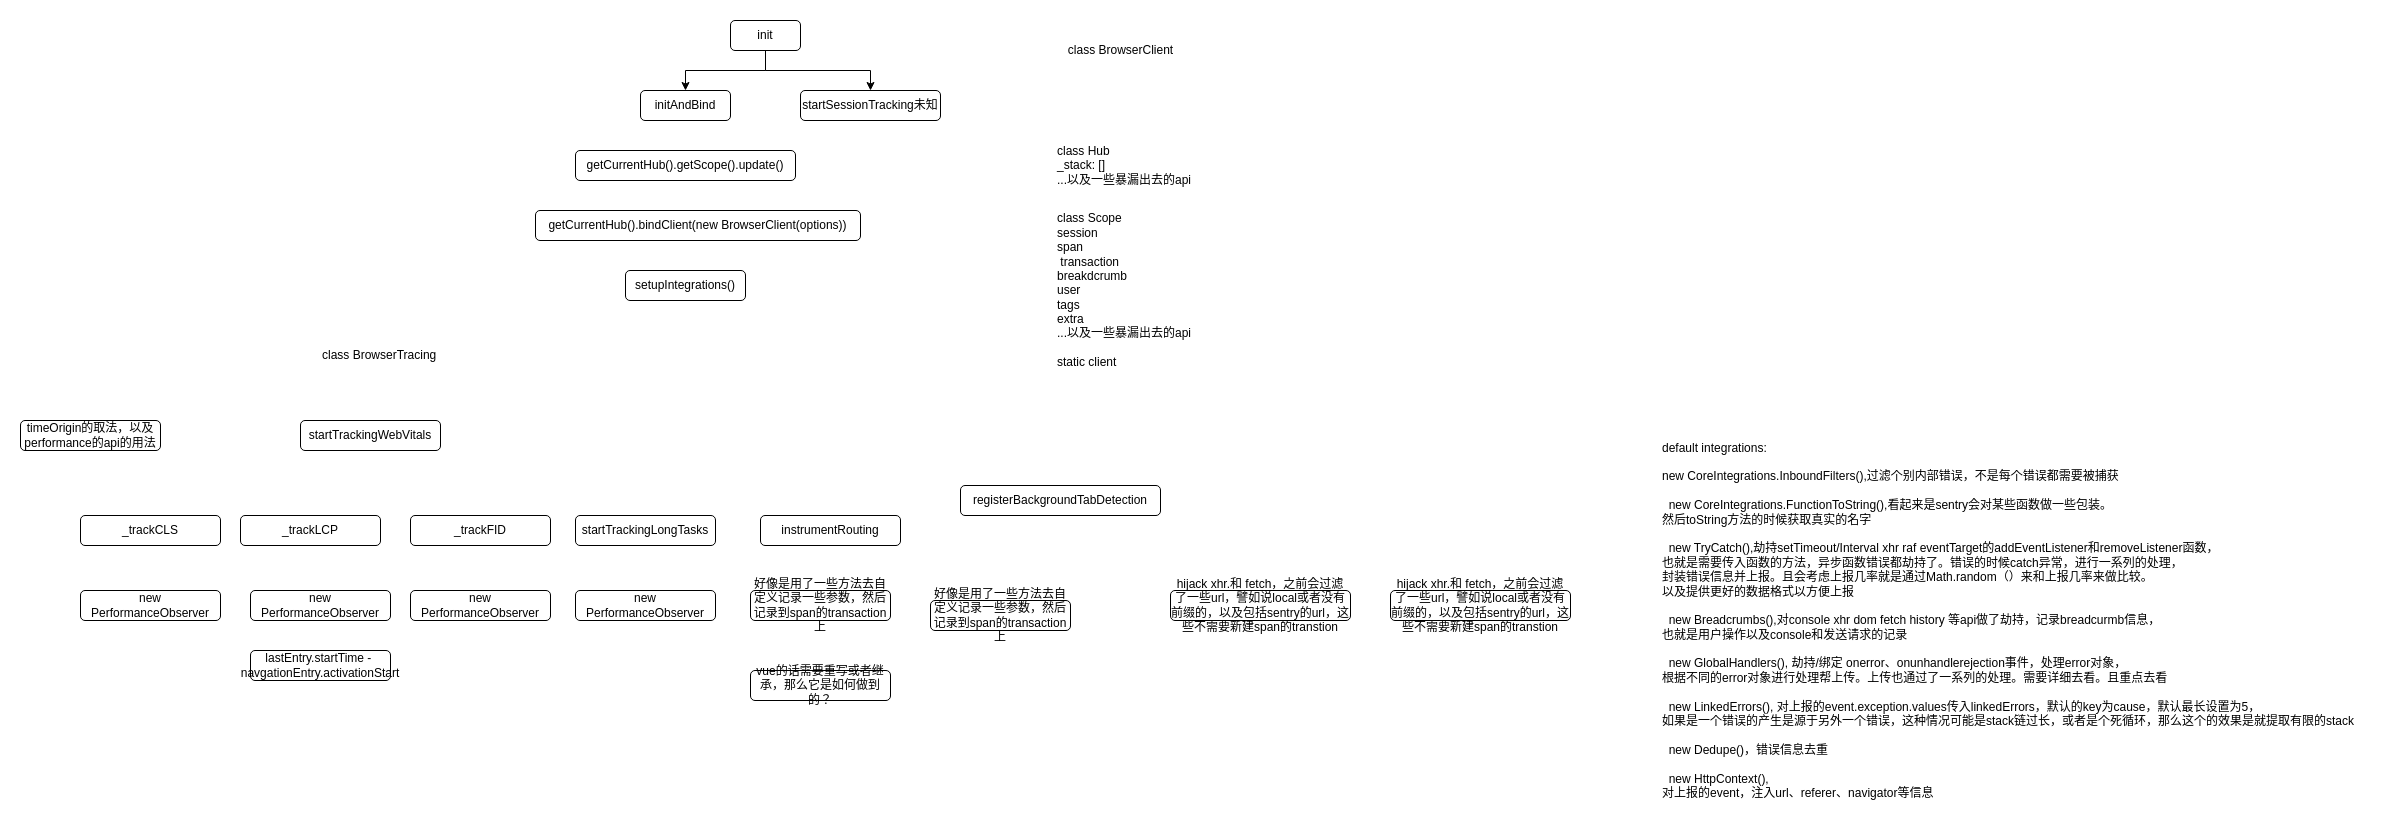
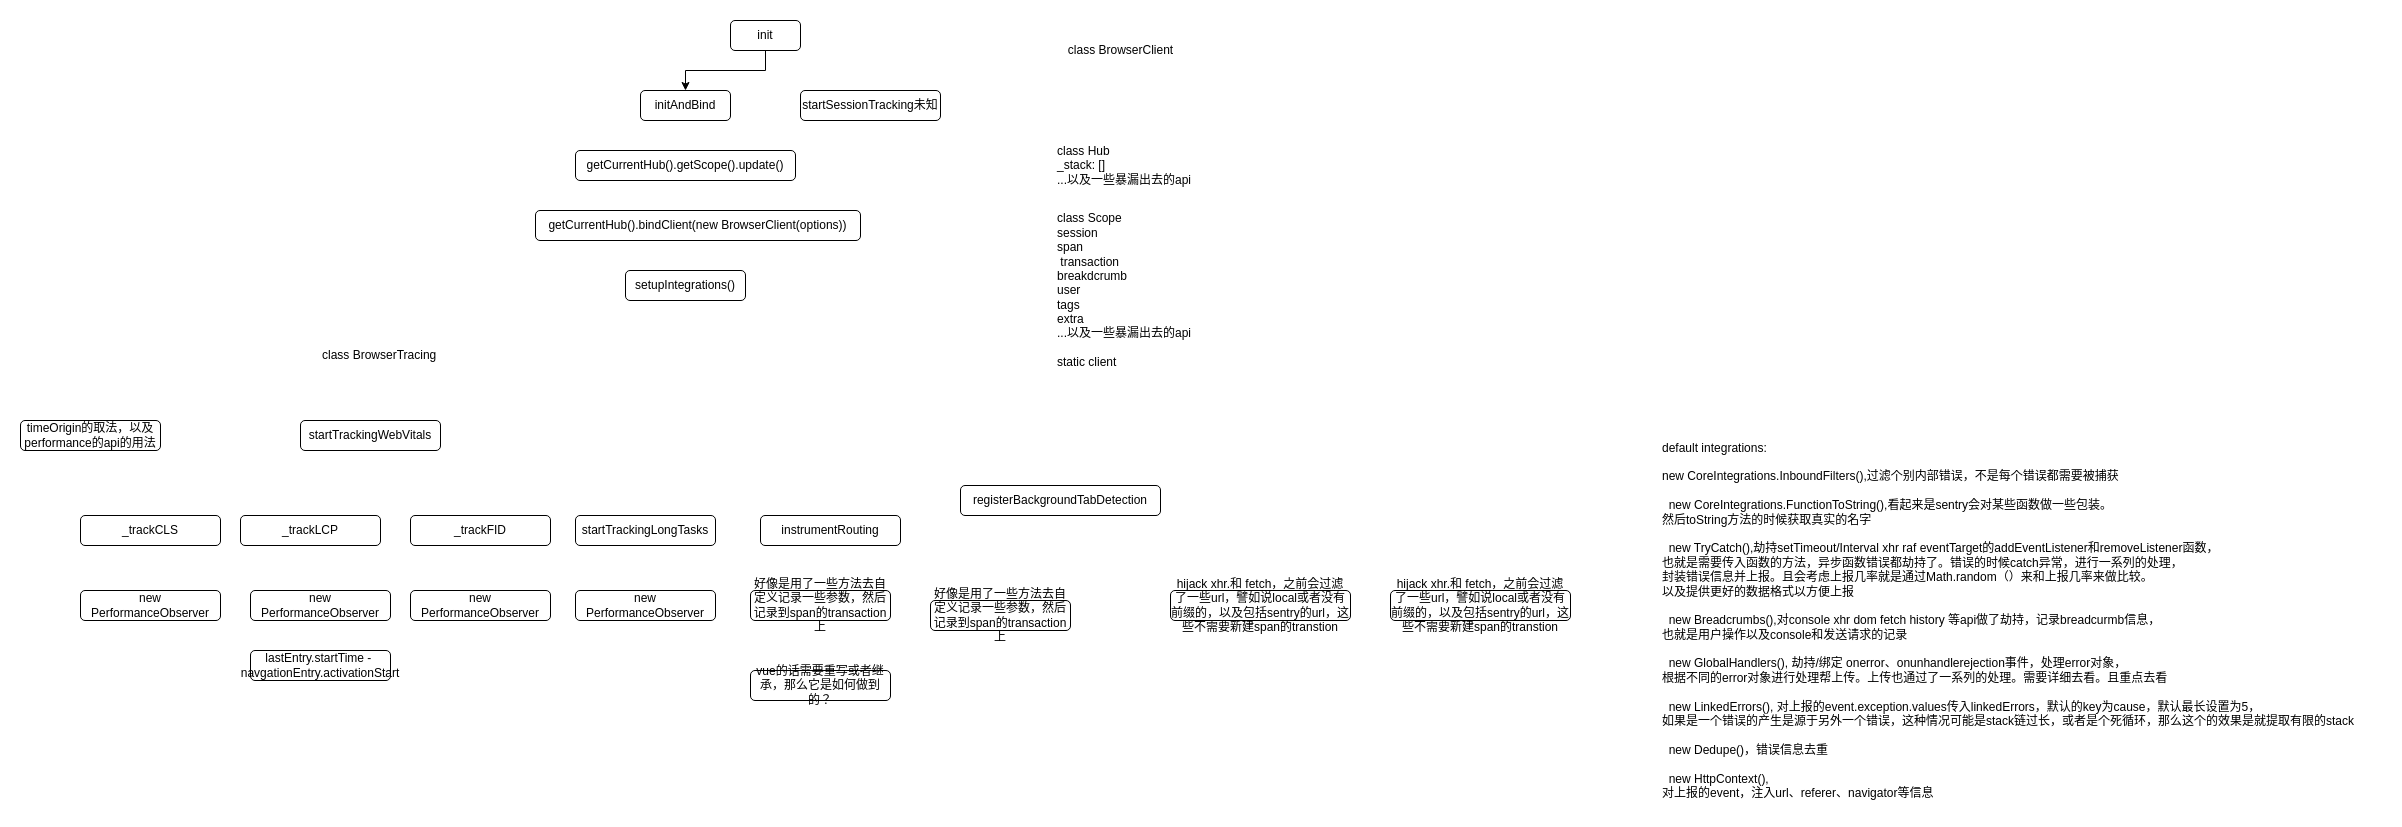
(826, 71) -> none
